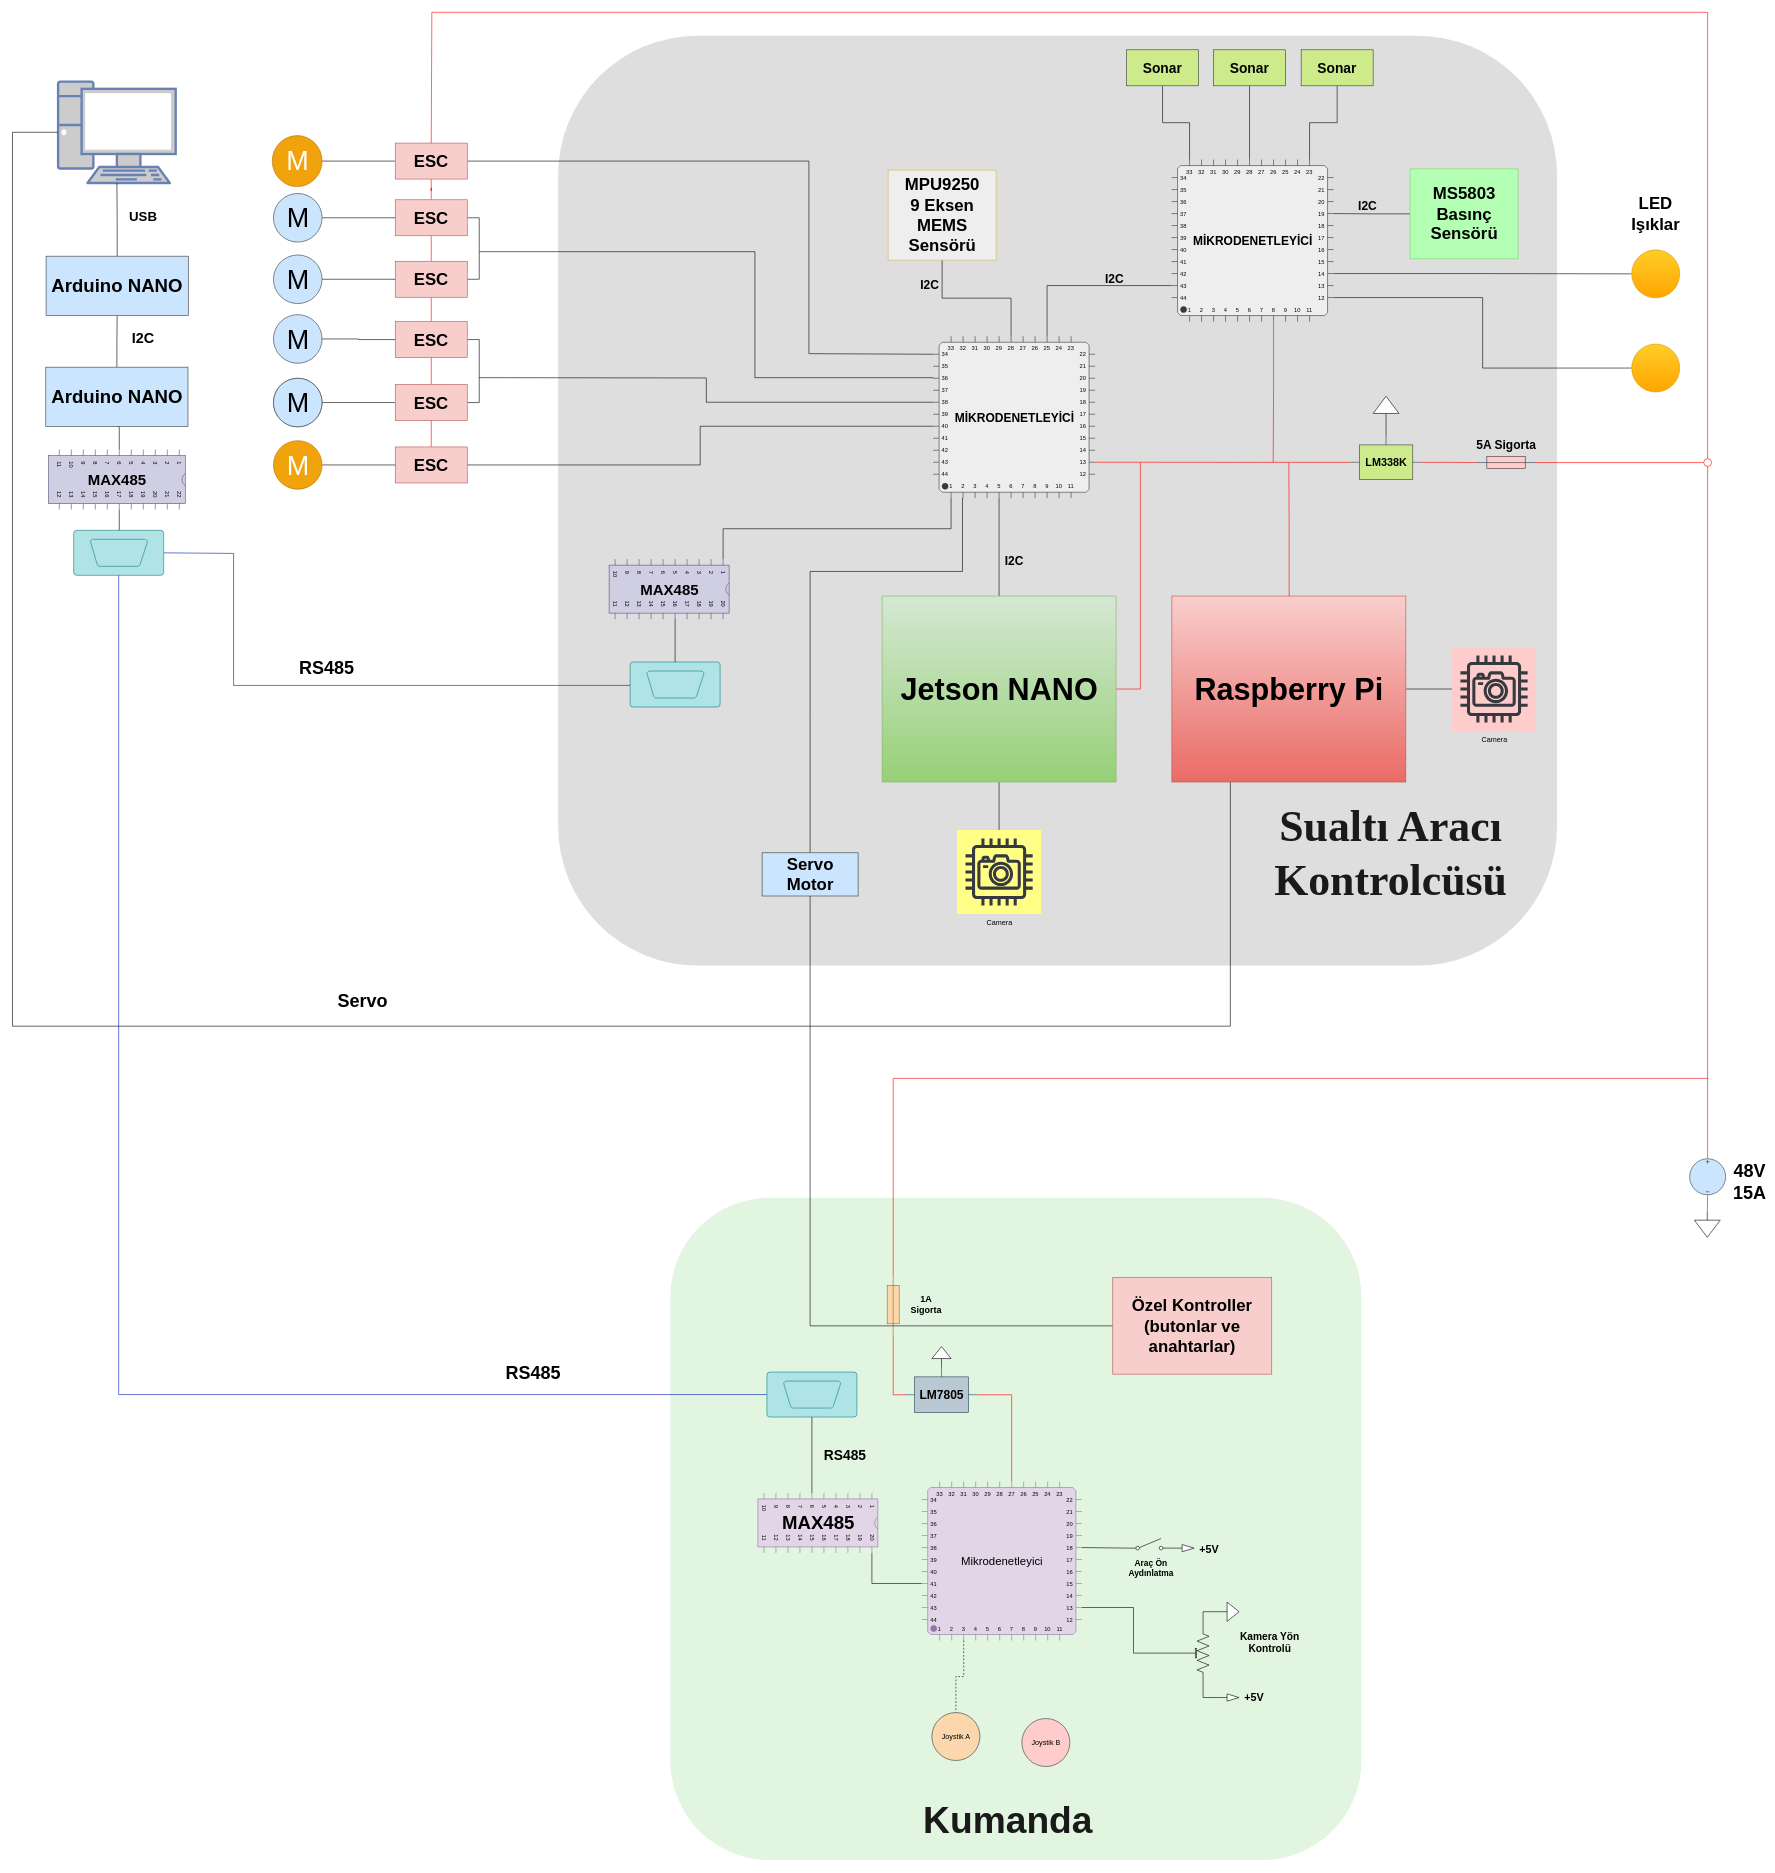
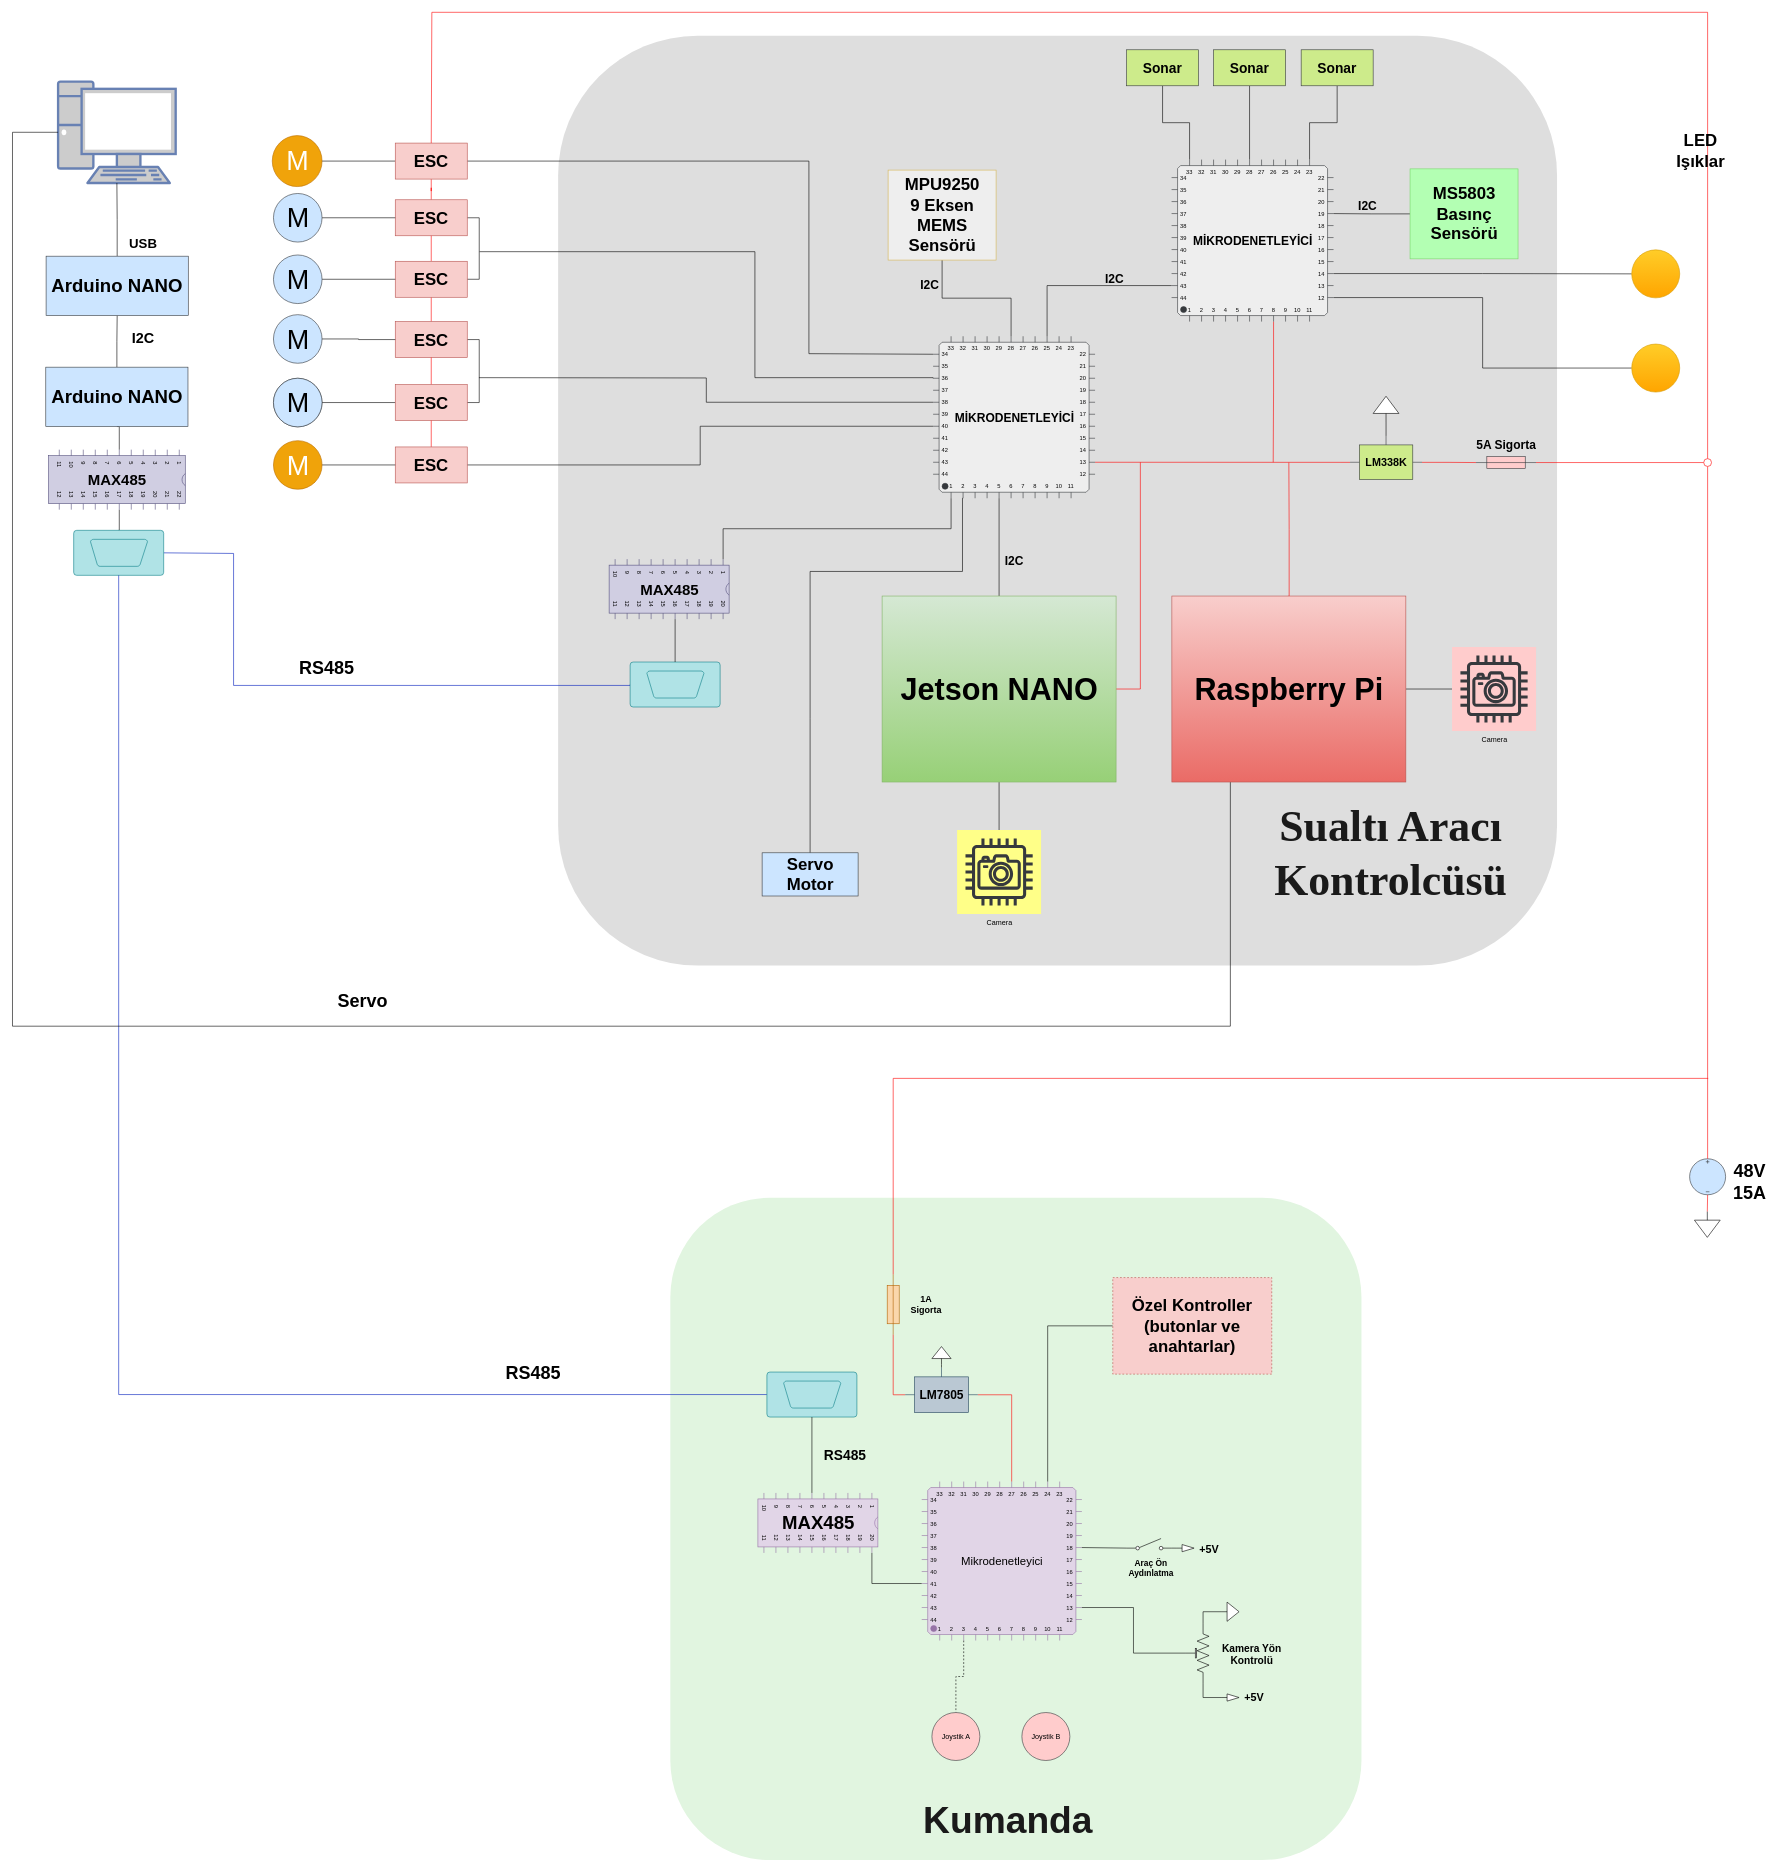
(1656, 214) -> (1701, 151)
(143, 218) -> (143, 245)
(810, 1231) -> (1048, 1402)
(1192, 1326) -> (1192, 1326)
(1270, 1643) -> (1252, 1655)
(956, 1737) -> (956, 1737)
(1046, 1743) -> (1046, 1737)
